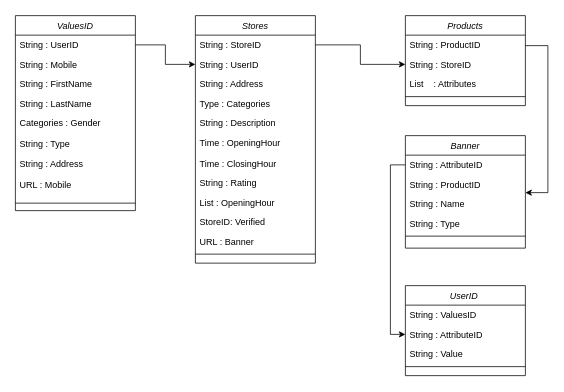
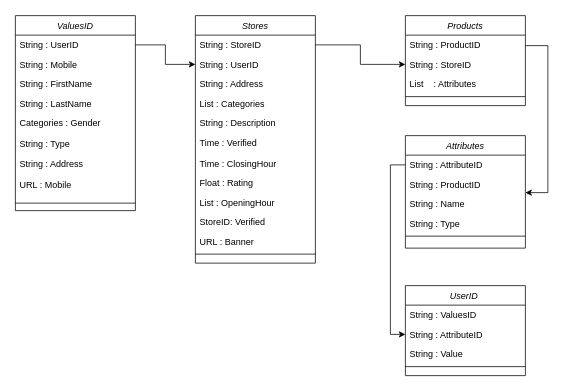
(238, 104) -> (236, 104)
(239, 143) -> (230, 143)
(465, 146) -> (465, 146)
(231, 183) -> (229, 183)
